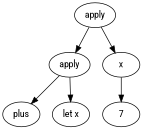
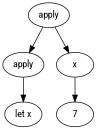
(21, 114) -> none
